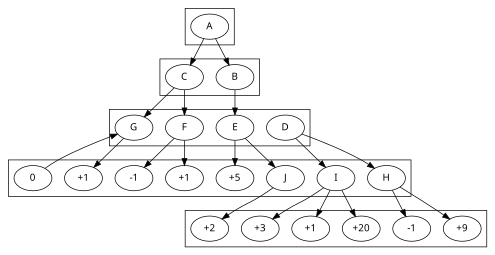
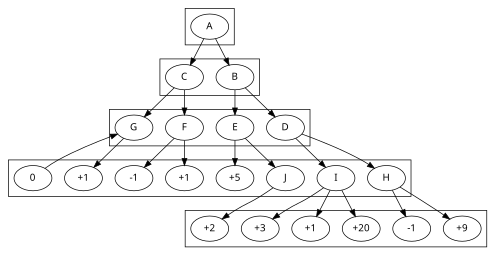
none -> (258, 100)
